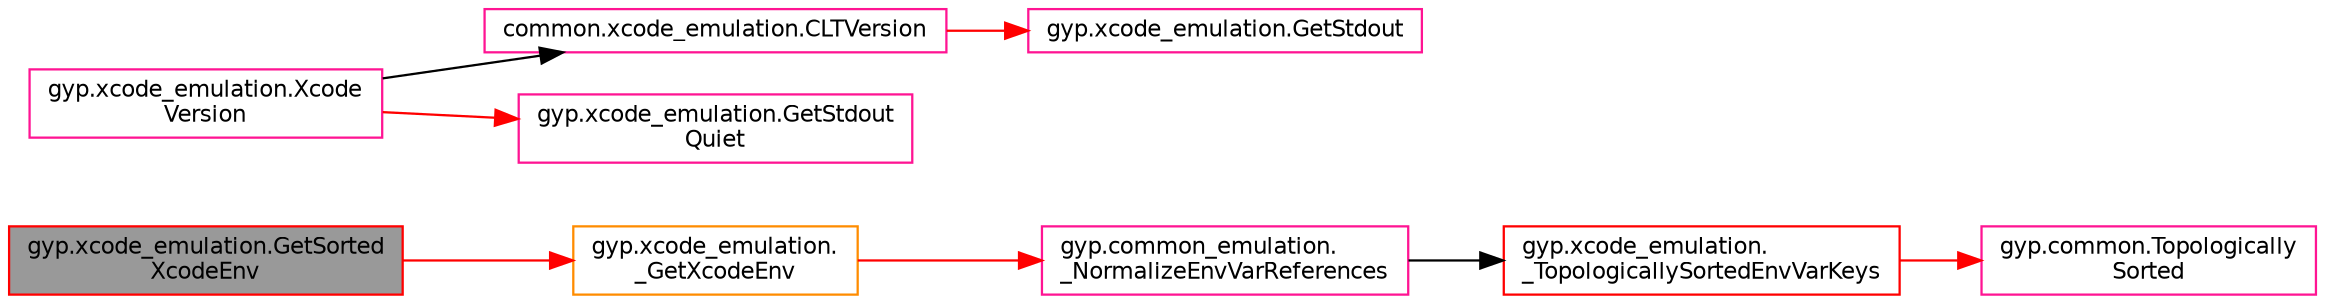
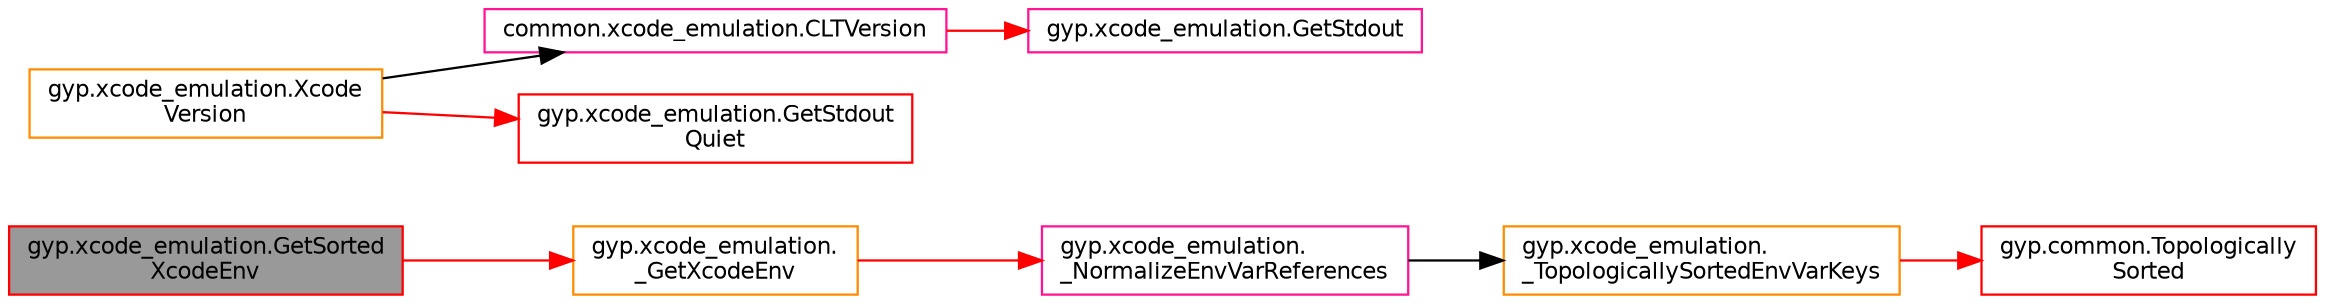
(206, 104) -> (206, 104)
(715, 129) -> (715, 129)
(1225, 260) -> (1225, 260)
(1702, 260) -> (1702, 260)
(2149, 260) -> (2149, 260)
